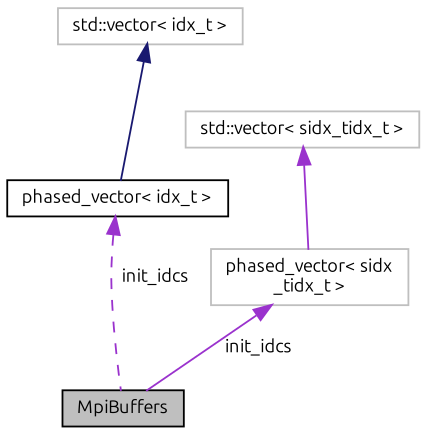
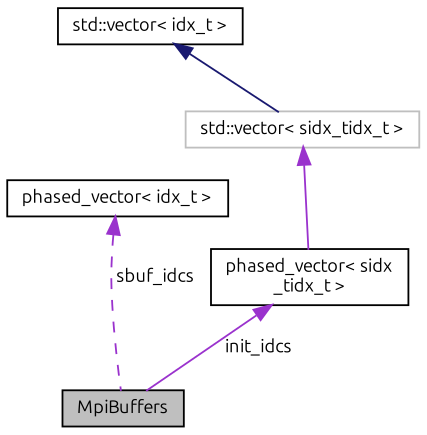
(150, 26) -> (150, 26)
(132, 121) -> (234, 83)
(154, 277) -> (154, 277)
(310, 277) -> (310, 277)
